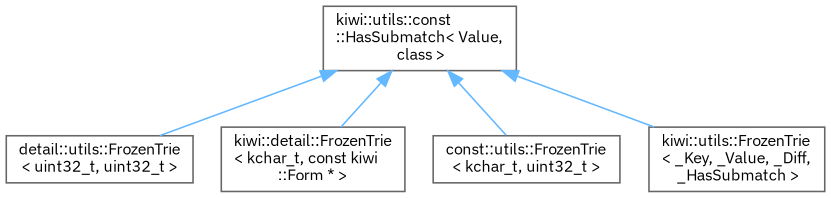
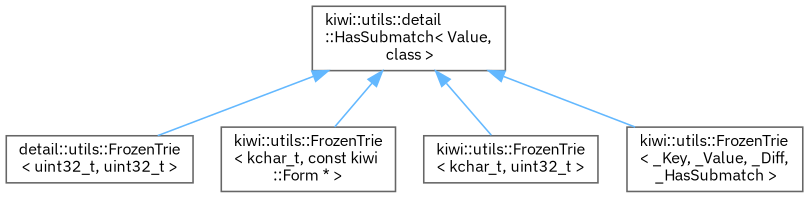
(420, 38) -> (409, 38)
(313, 159) -> (308, 159)
(527, 159) -> (511, 159)
